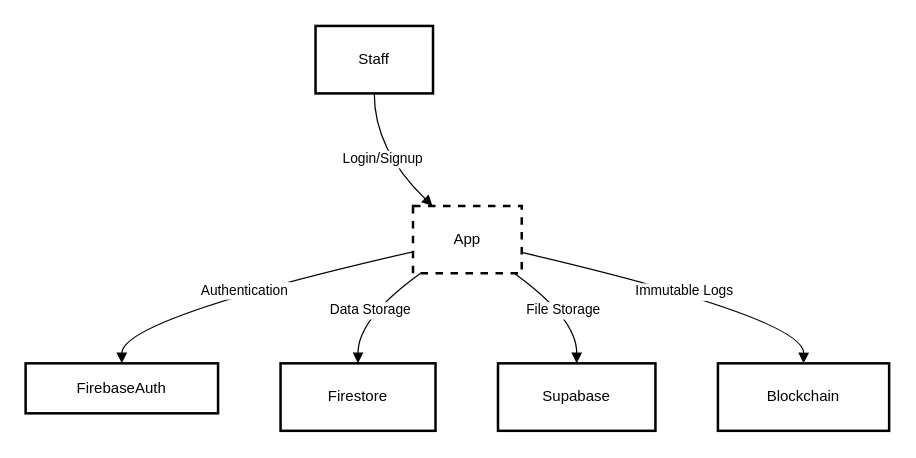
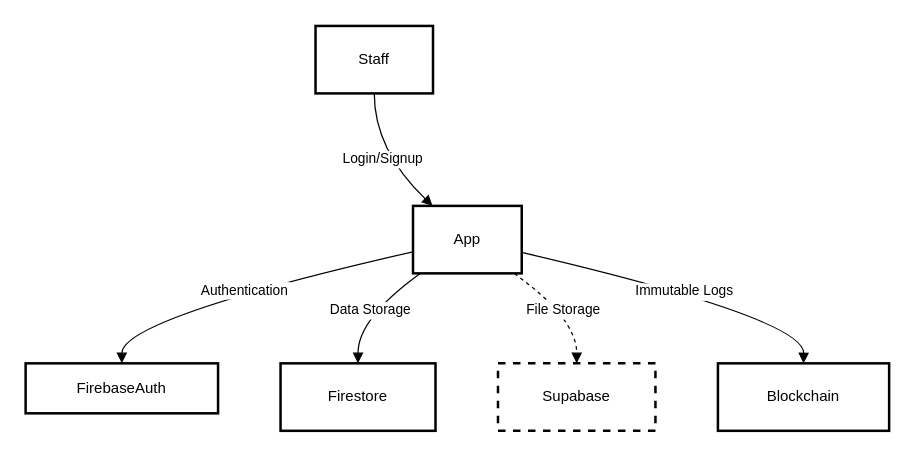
(468, 239) -> (468, 239)
(533, 287) -> (533, 287)
(577, 397) -> (577, 397)
